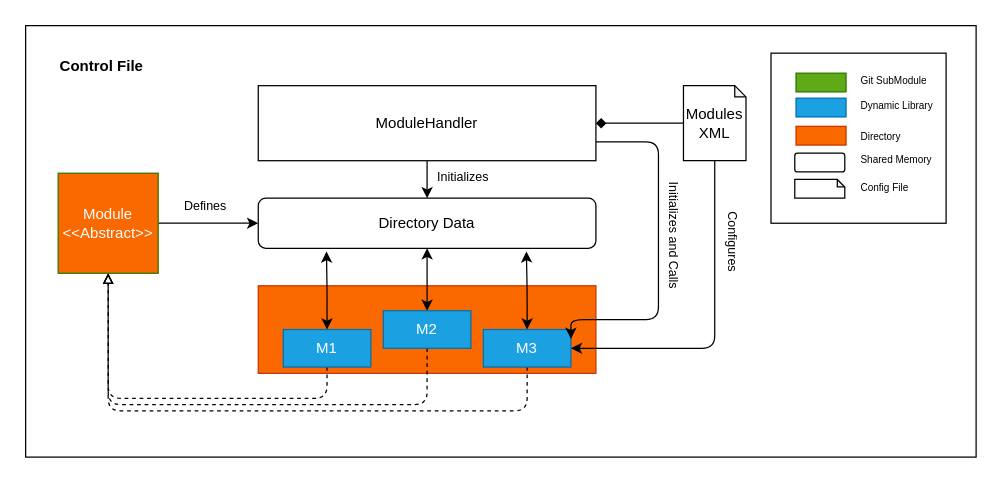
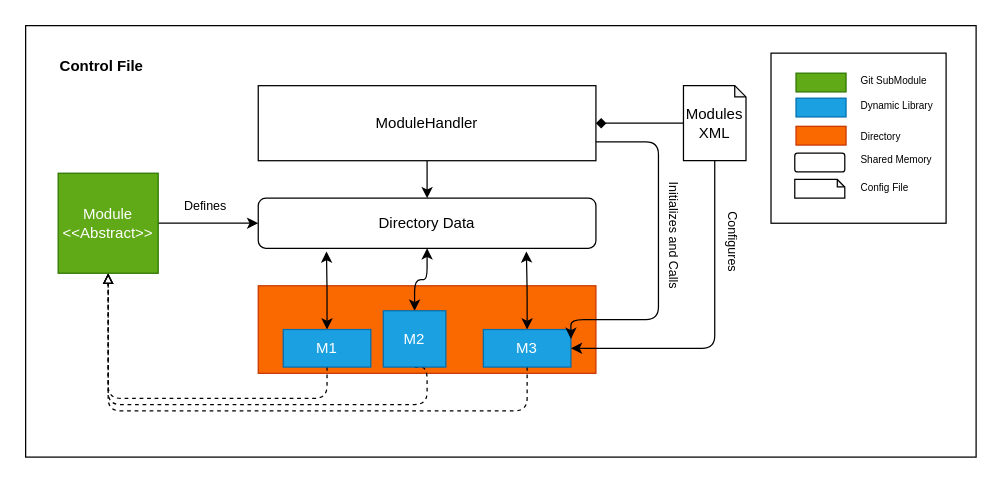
(463, 177) -> none
(108, 223) -> (108, 223)
(427, 329) -> (414, 339)
